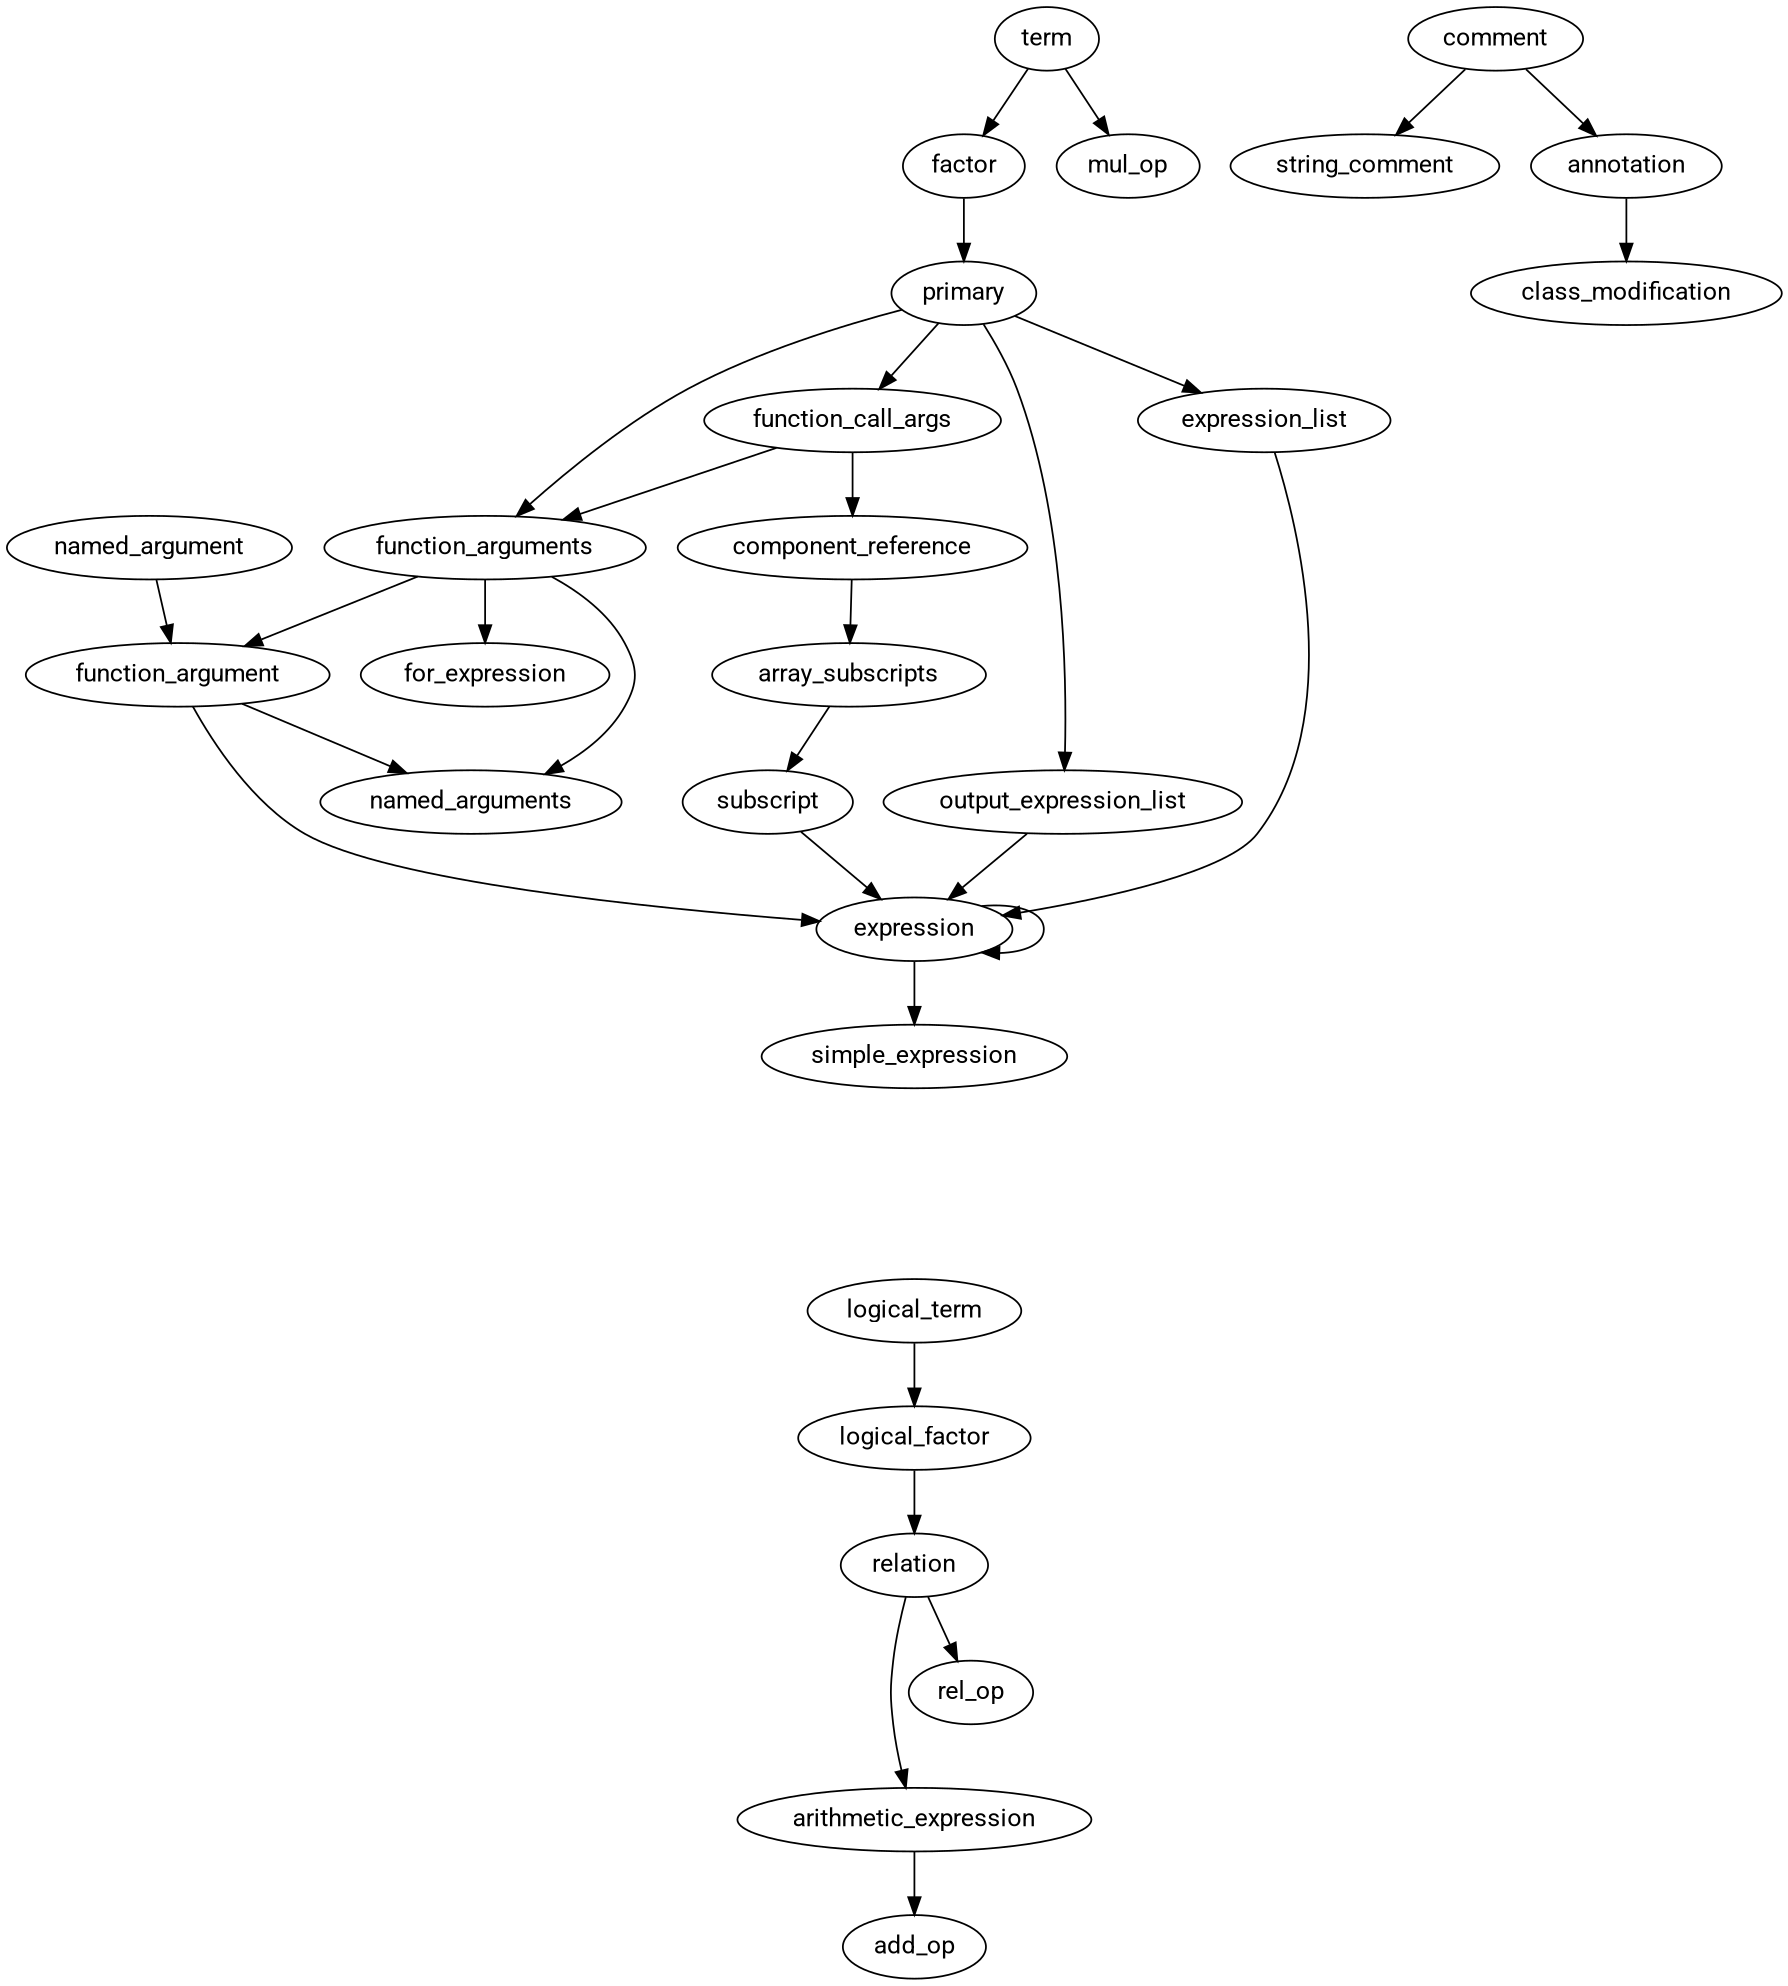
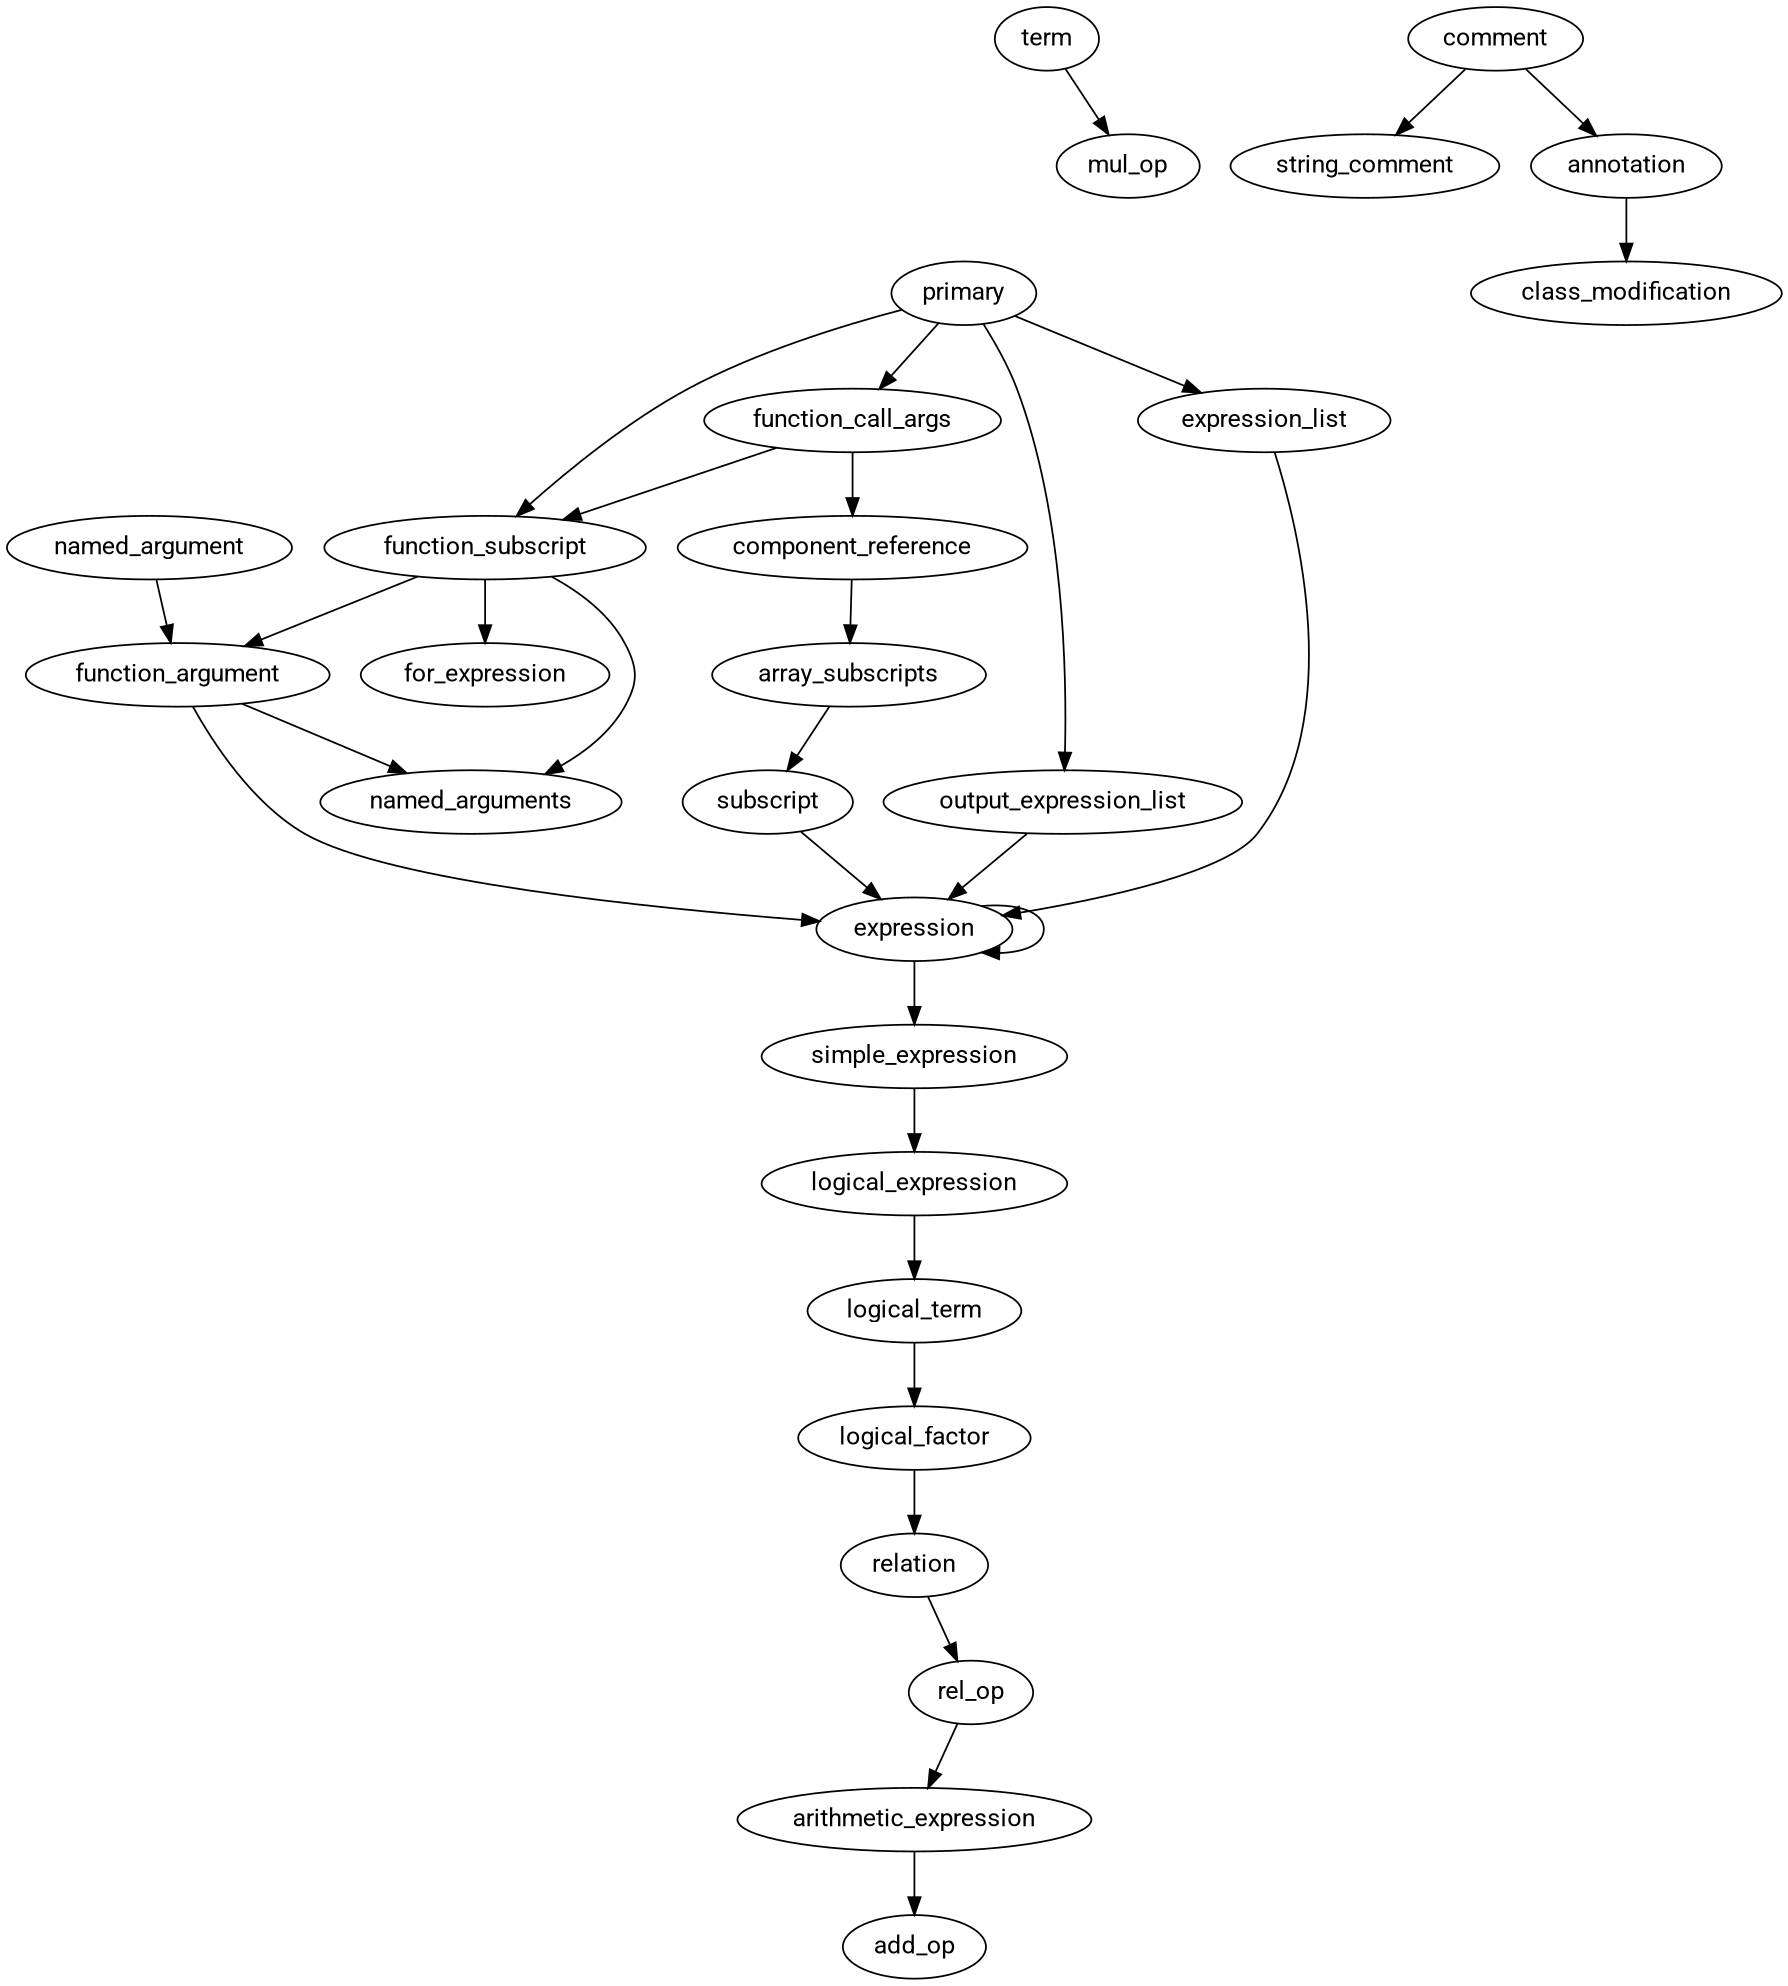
(964, 166) -> none
(485, 548) -> (485, 548)
none -> (914, 1184)
(891, 1683) -> (947, 1748)
